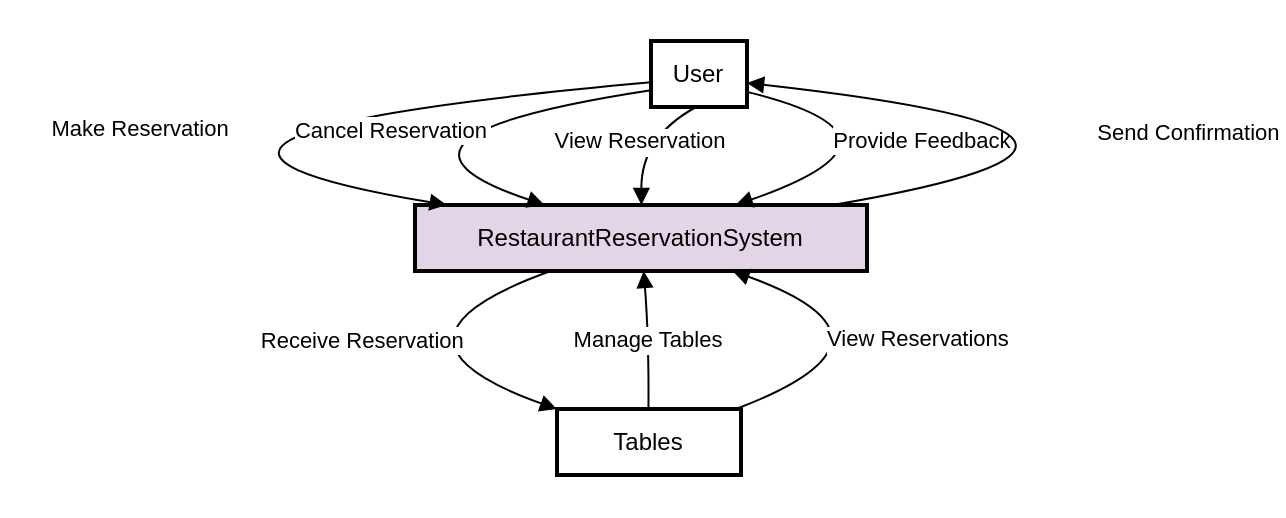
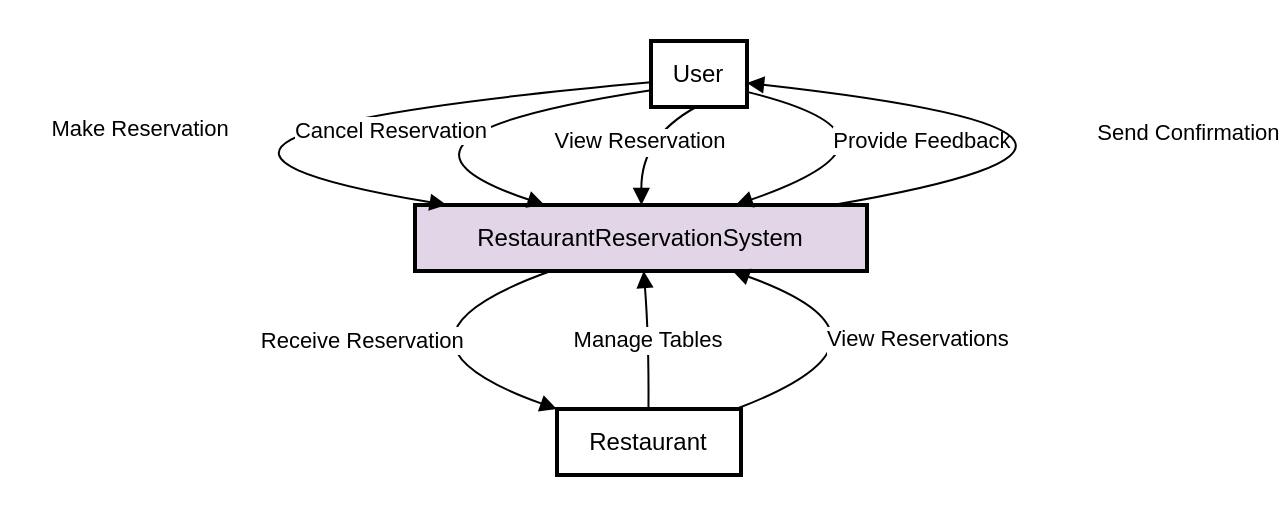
(649, 443) -> (649, 443)
